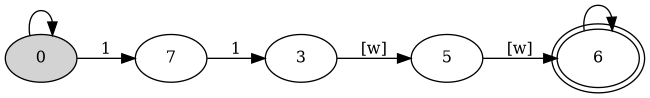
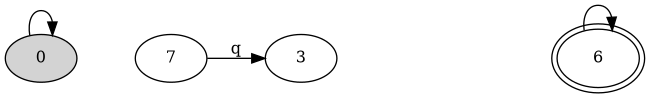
(236, 50) -> (236, 50)
(99, 58) -> none
(447, 58) -> none
